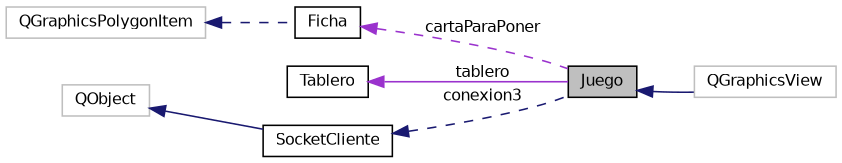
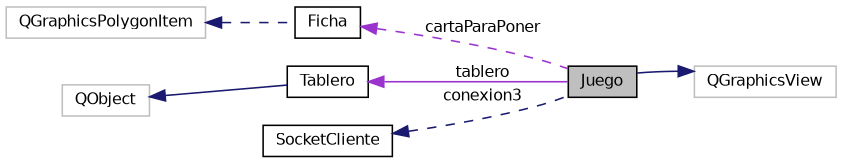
(673, 92) -> (658, 72)
(214, 120) -> (226, 90)
